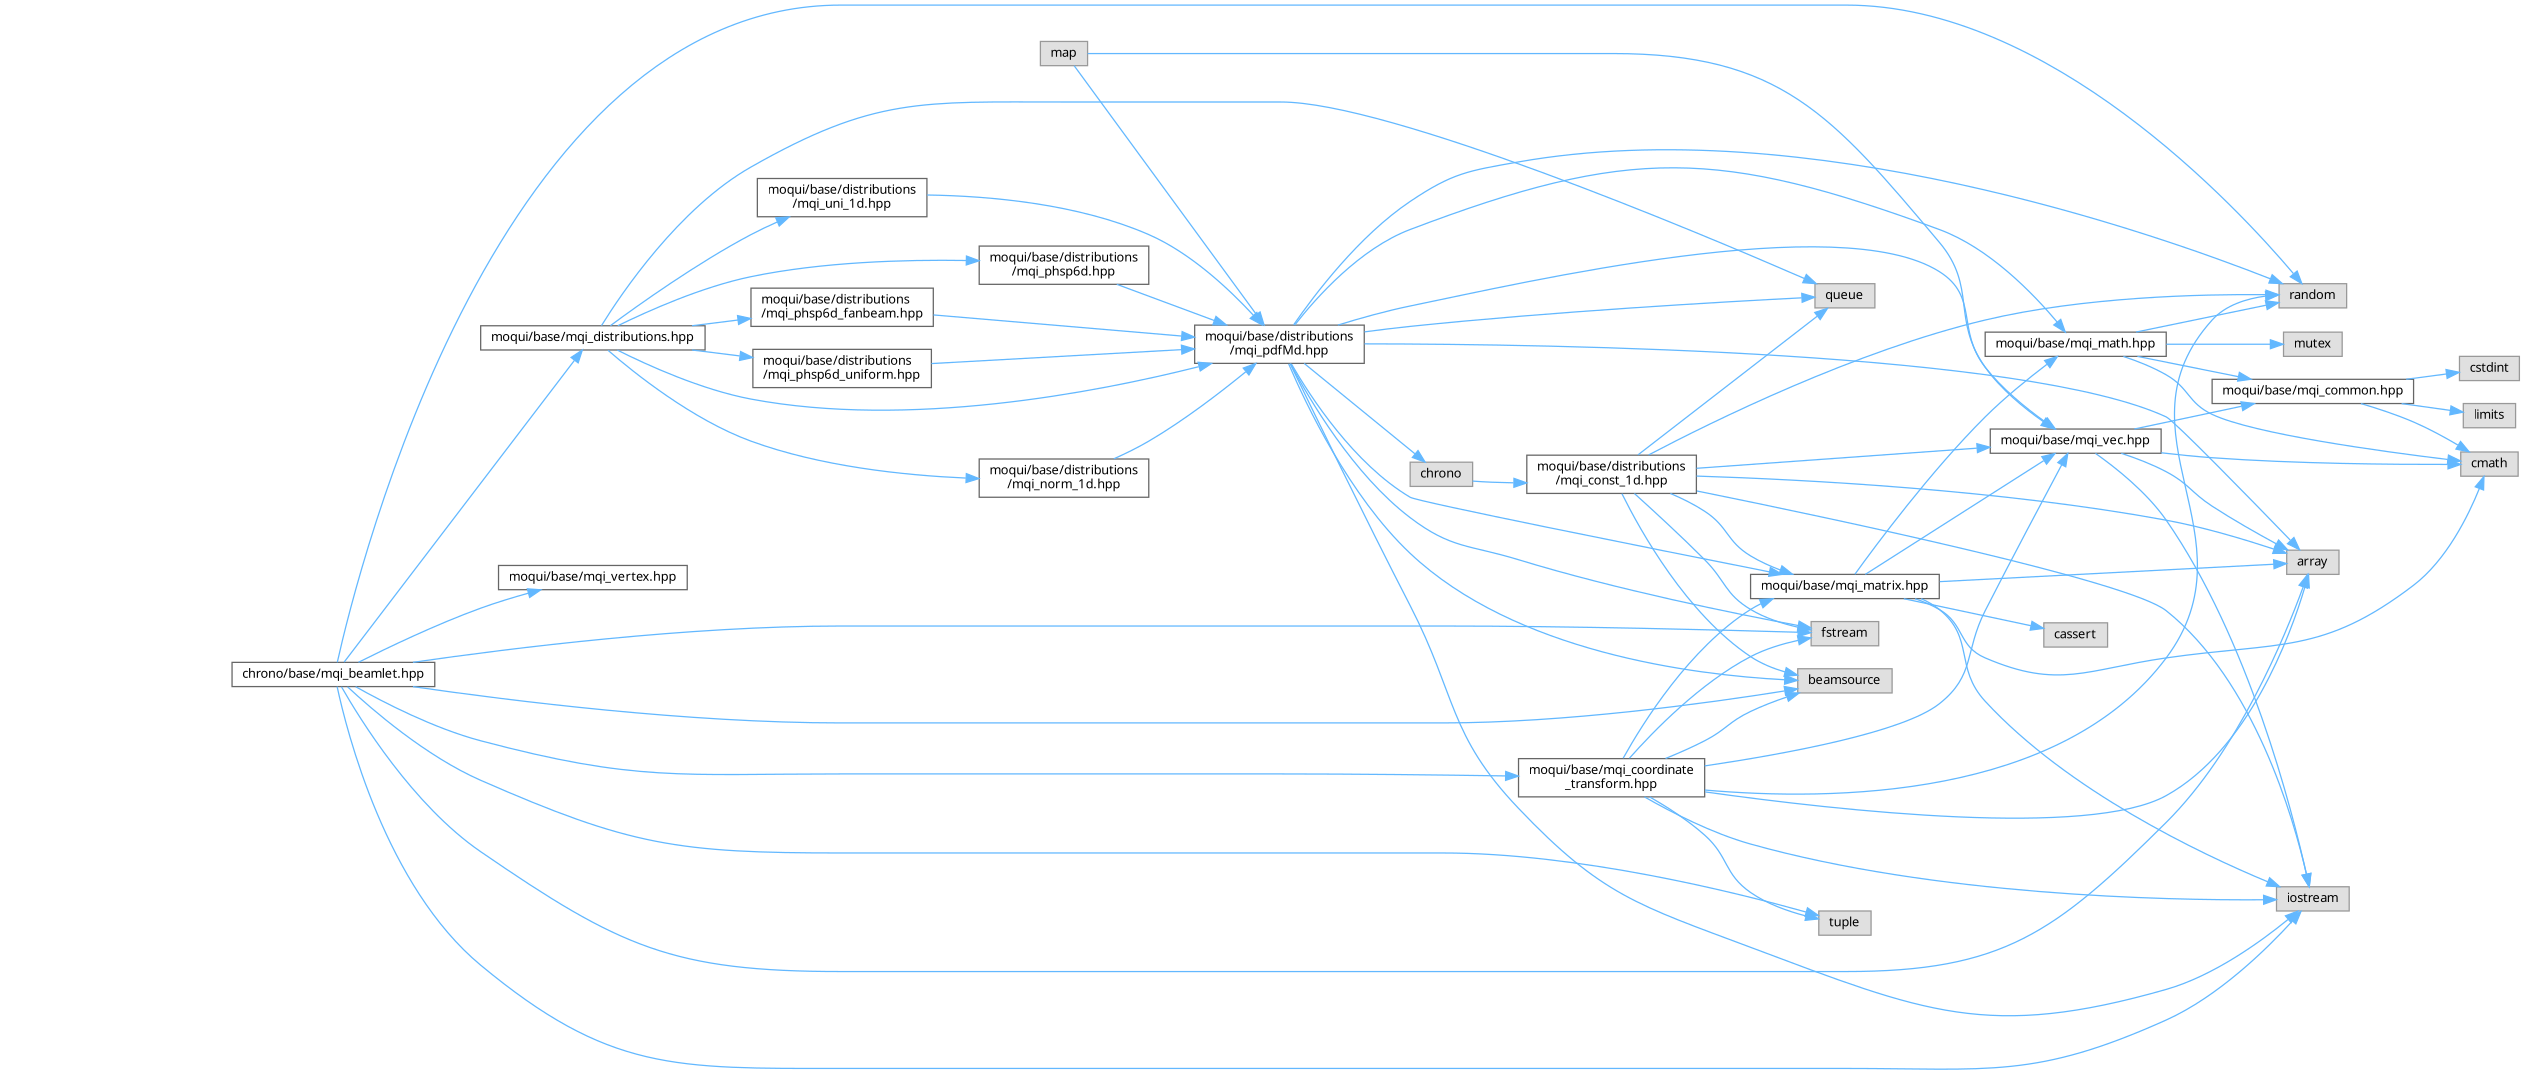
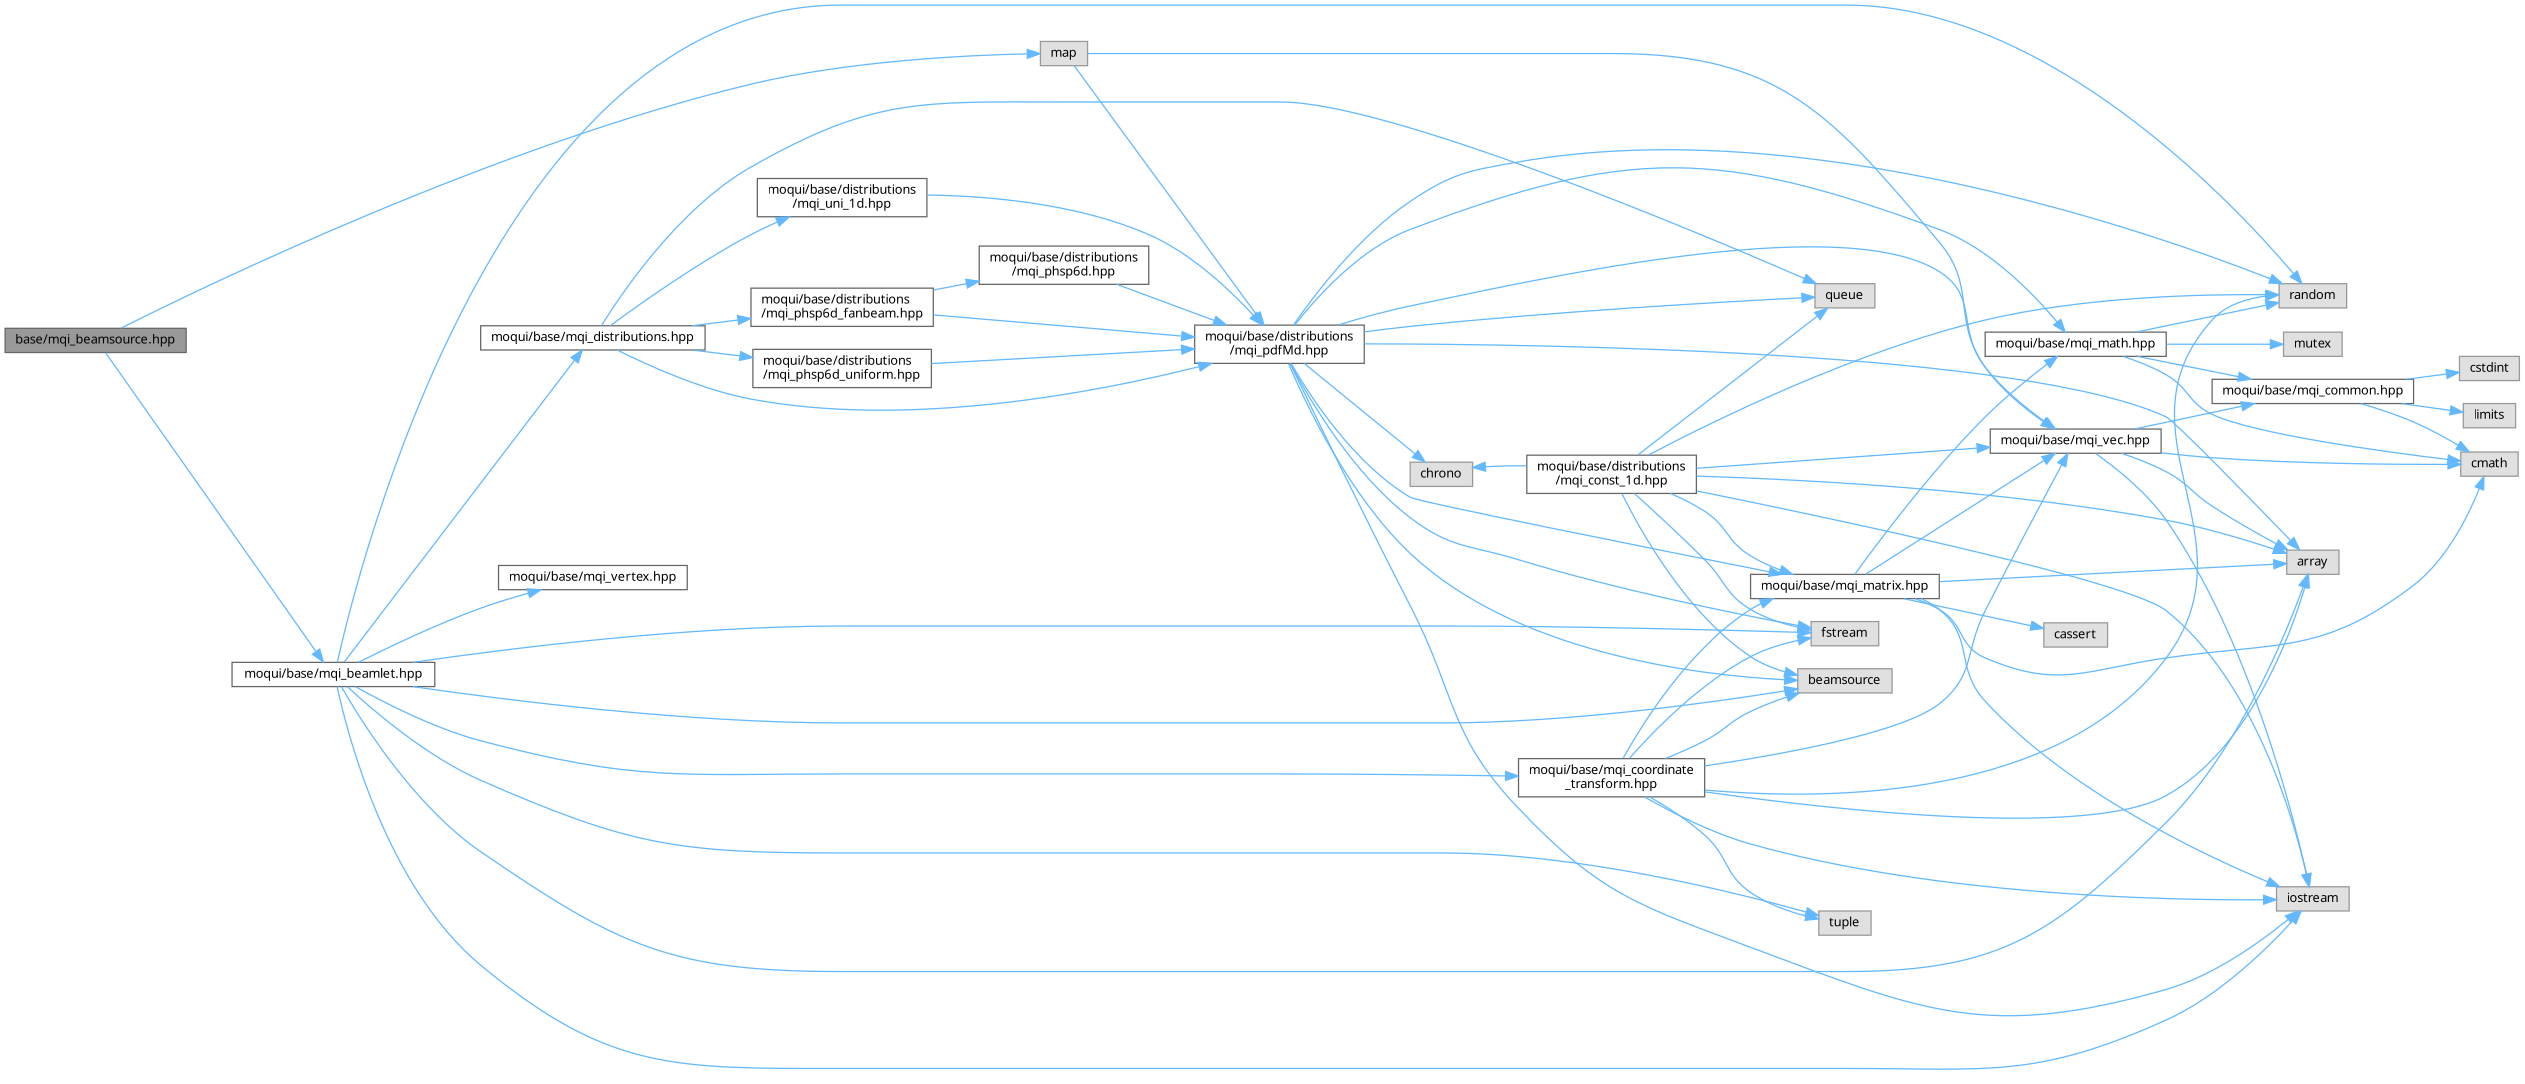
(787, 270) -> (950, 287)
none -> (96, 340)
(1064, 478) -> none
(1493, 482) -> (1506, 466)
(333, 674) -> (333, 674)
